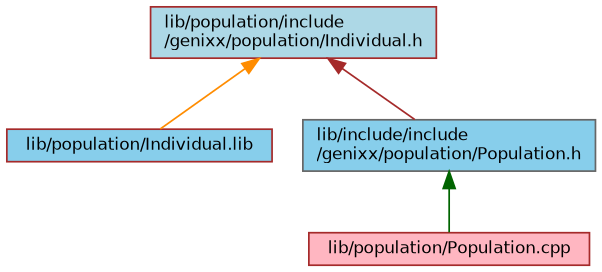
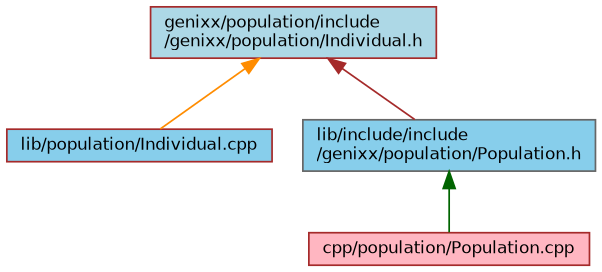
(293, 33) -> (293, 33)
(139, 145) -> (139, 145)
(449, 249) -> (449, 249)
